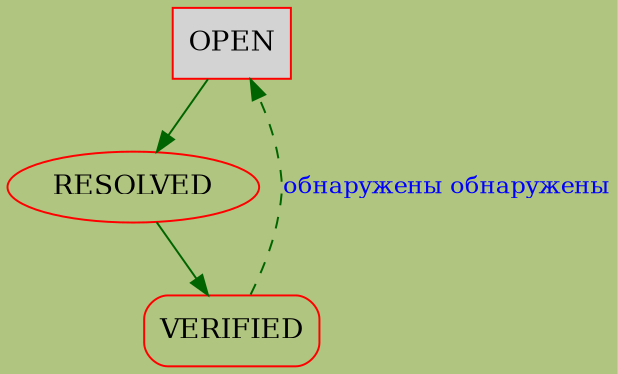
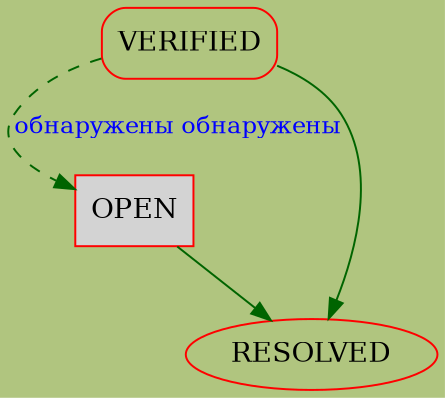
(176, 250) -> (359, 167)
